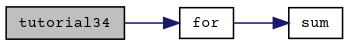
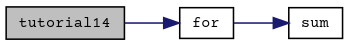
(65, 23) -> (65, 23)
